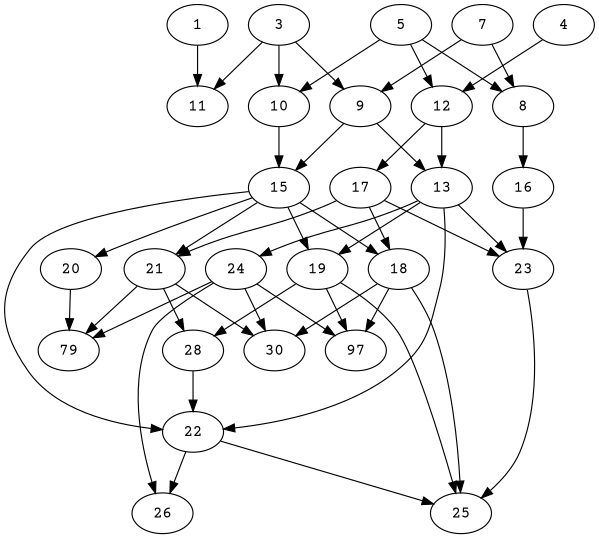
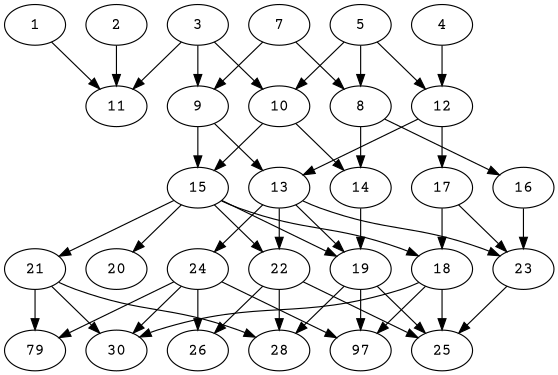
none -> (116, 25)
none -> (361, 188)
(263, 227) -> none
(70, 304) -> none
(193, 386) -> (279, 302)
